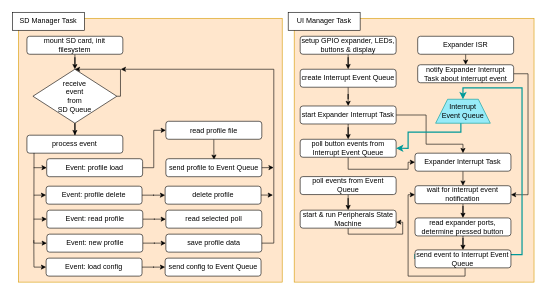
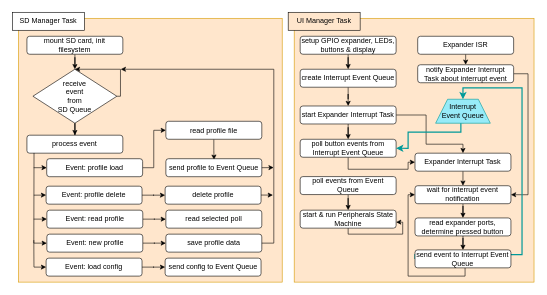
(324, 21) -> (324, 21)
